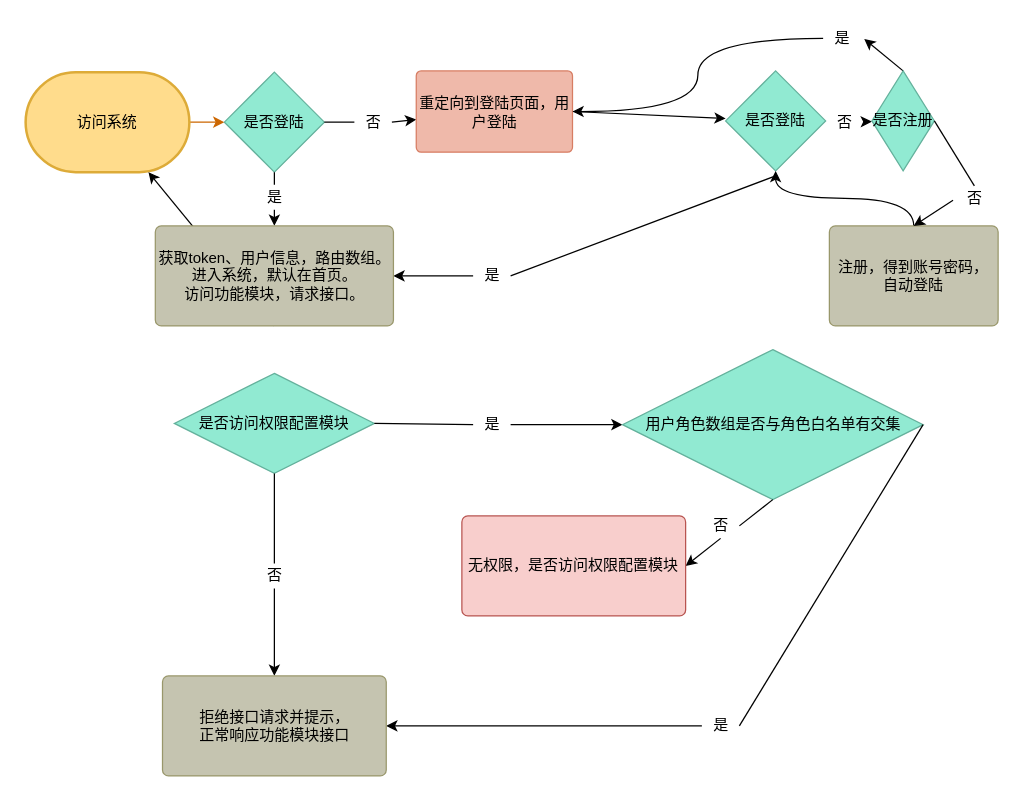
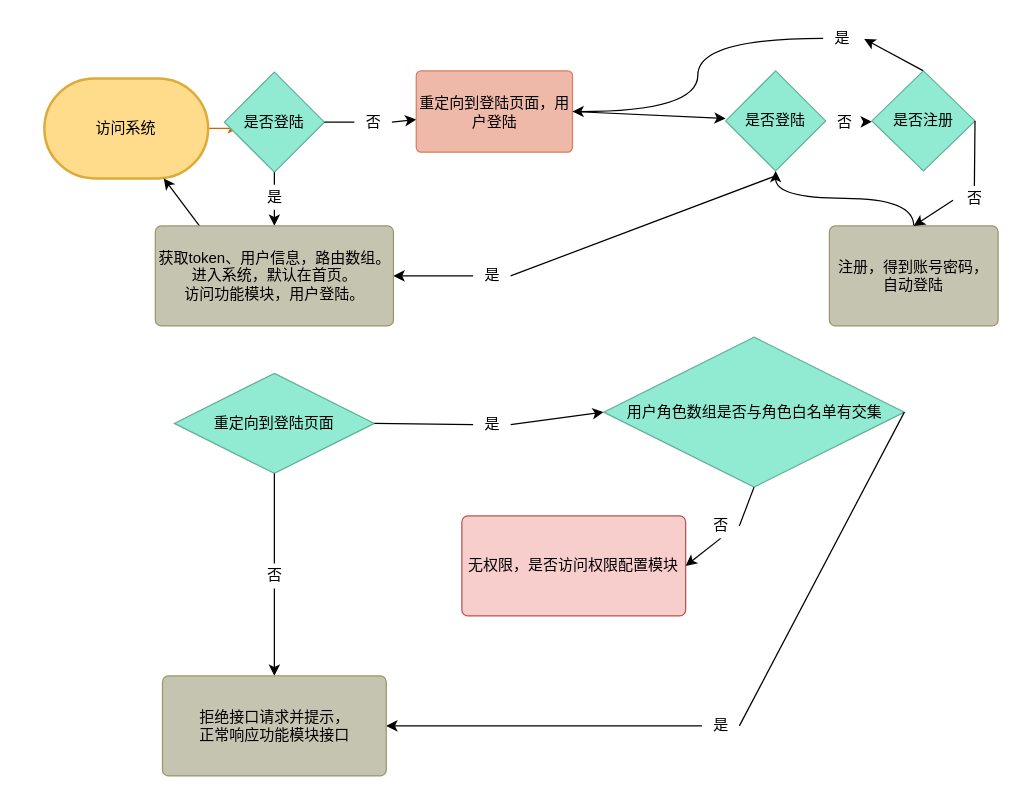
(903, 121) -> (923, 121)
(108, 122) -> (126, 128)
(275, 276) -> (275, 276)
(274, 423) -> (274, 423)
(773, 424) -> (754, 412)
